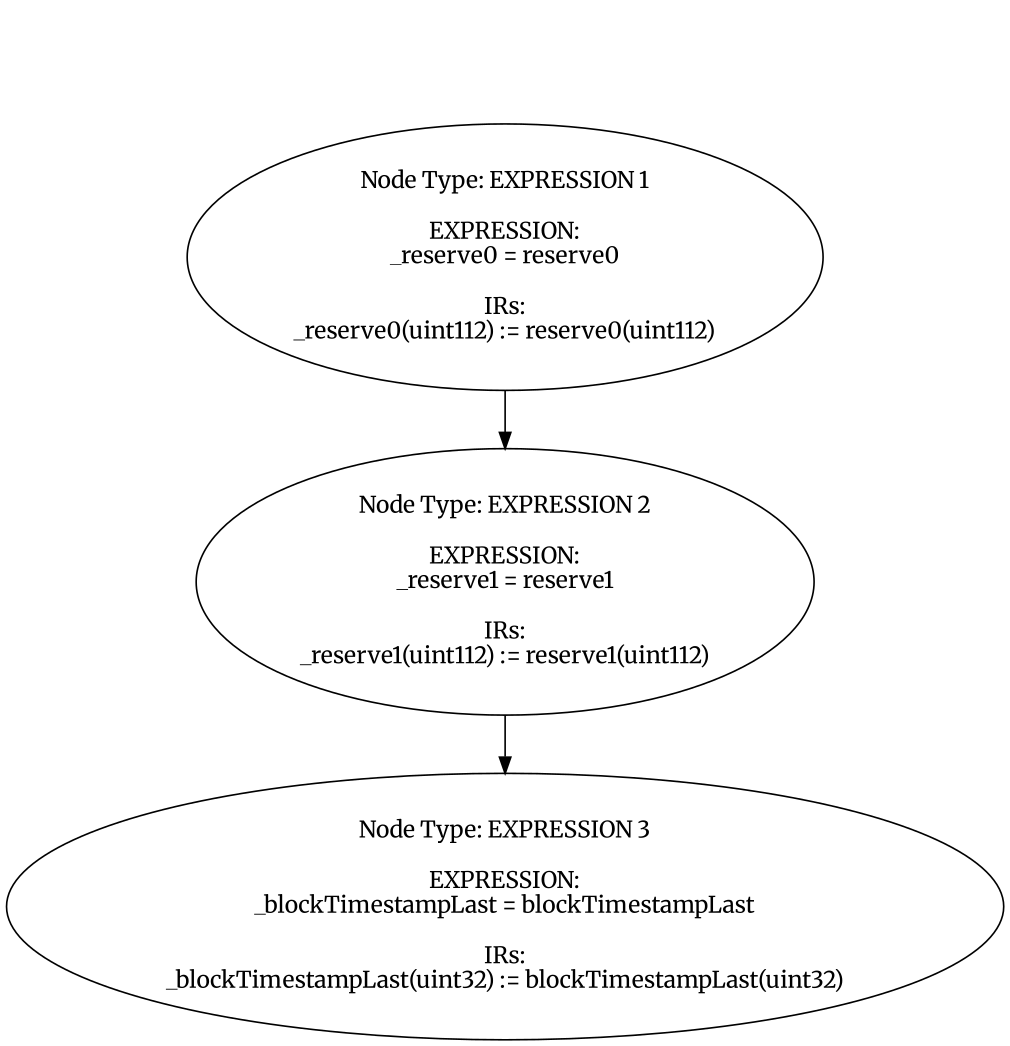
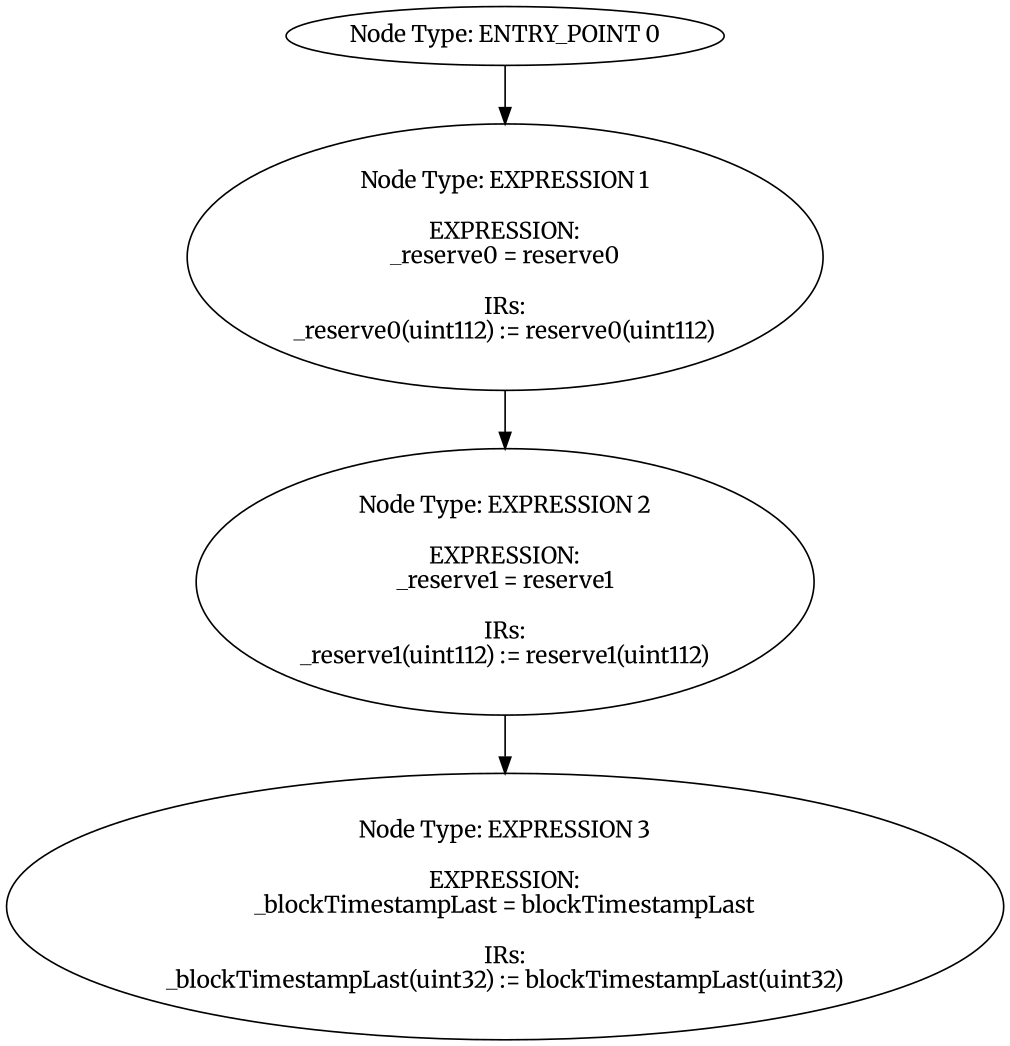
none -> (505, 36)
